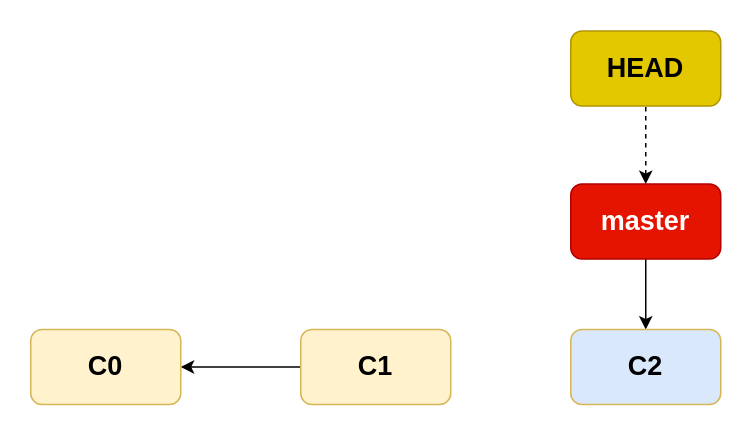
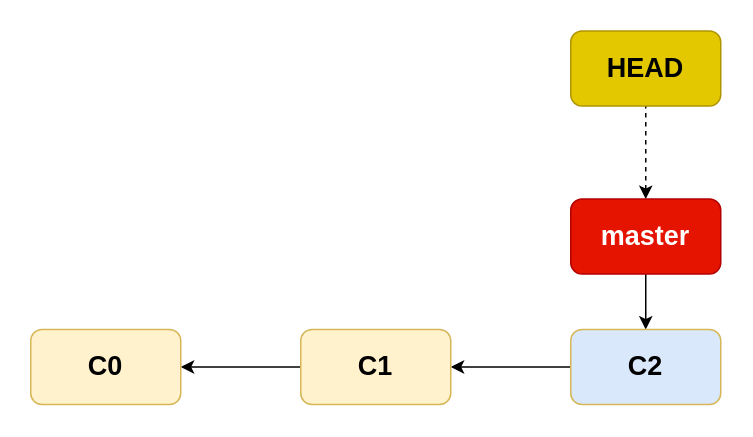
(646, 221) -> (646, 236)
none -> (516, 367)
